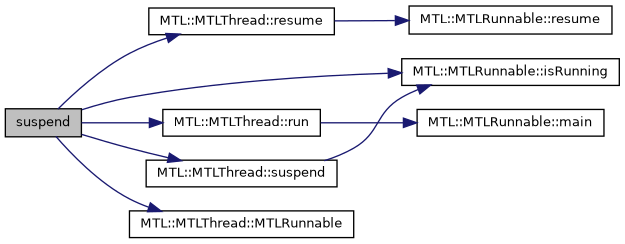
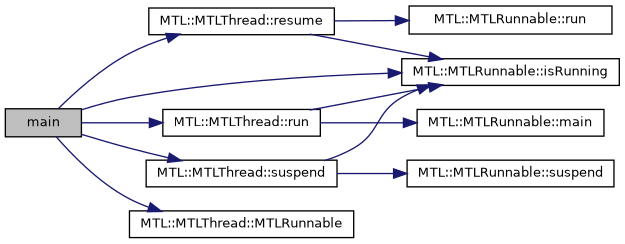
(511, 20) -> (511, 20)
none -> (369, 45)
none -> (369, 99)
(43, 123) -> (43, 123)
none -> (511, 174)
